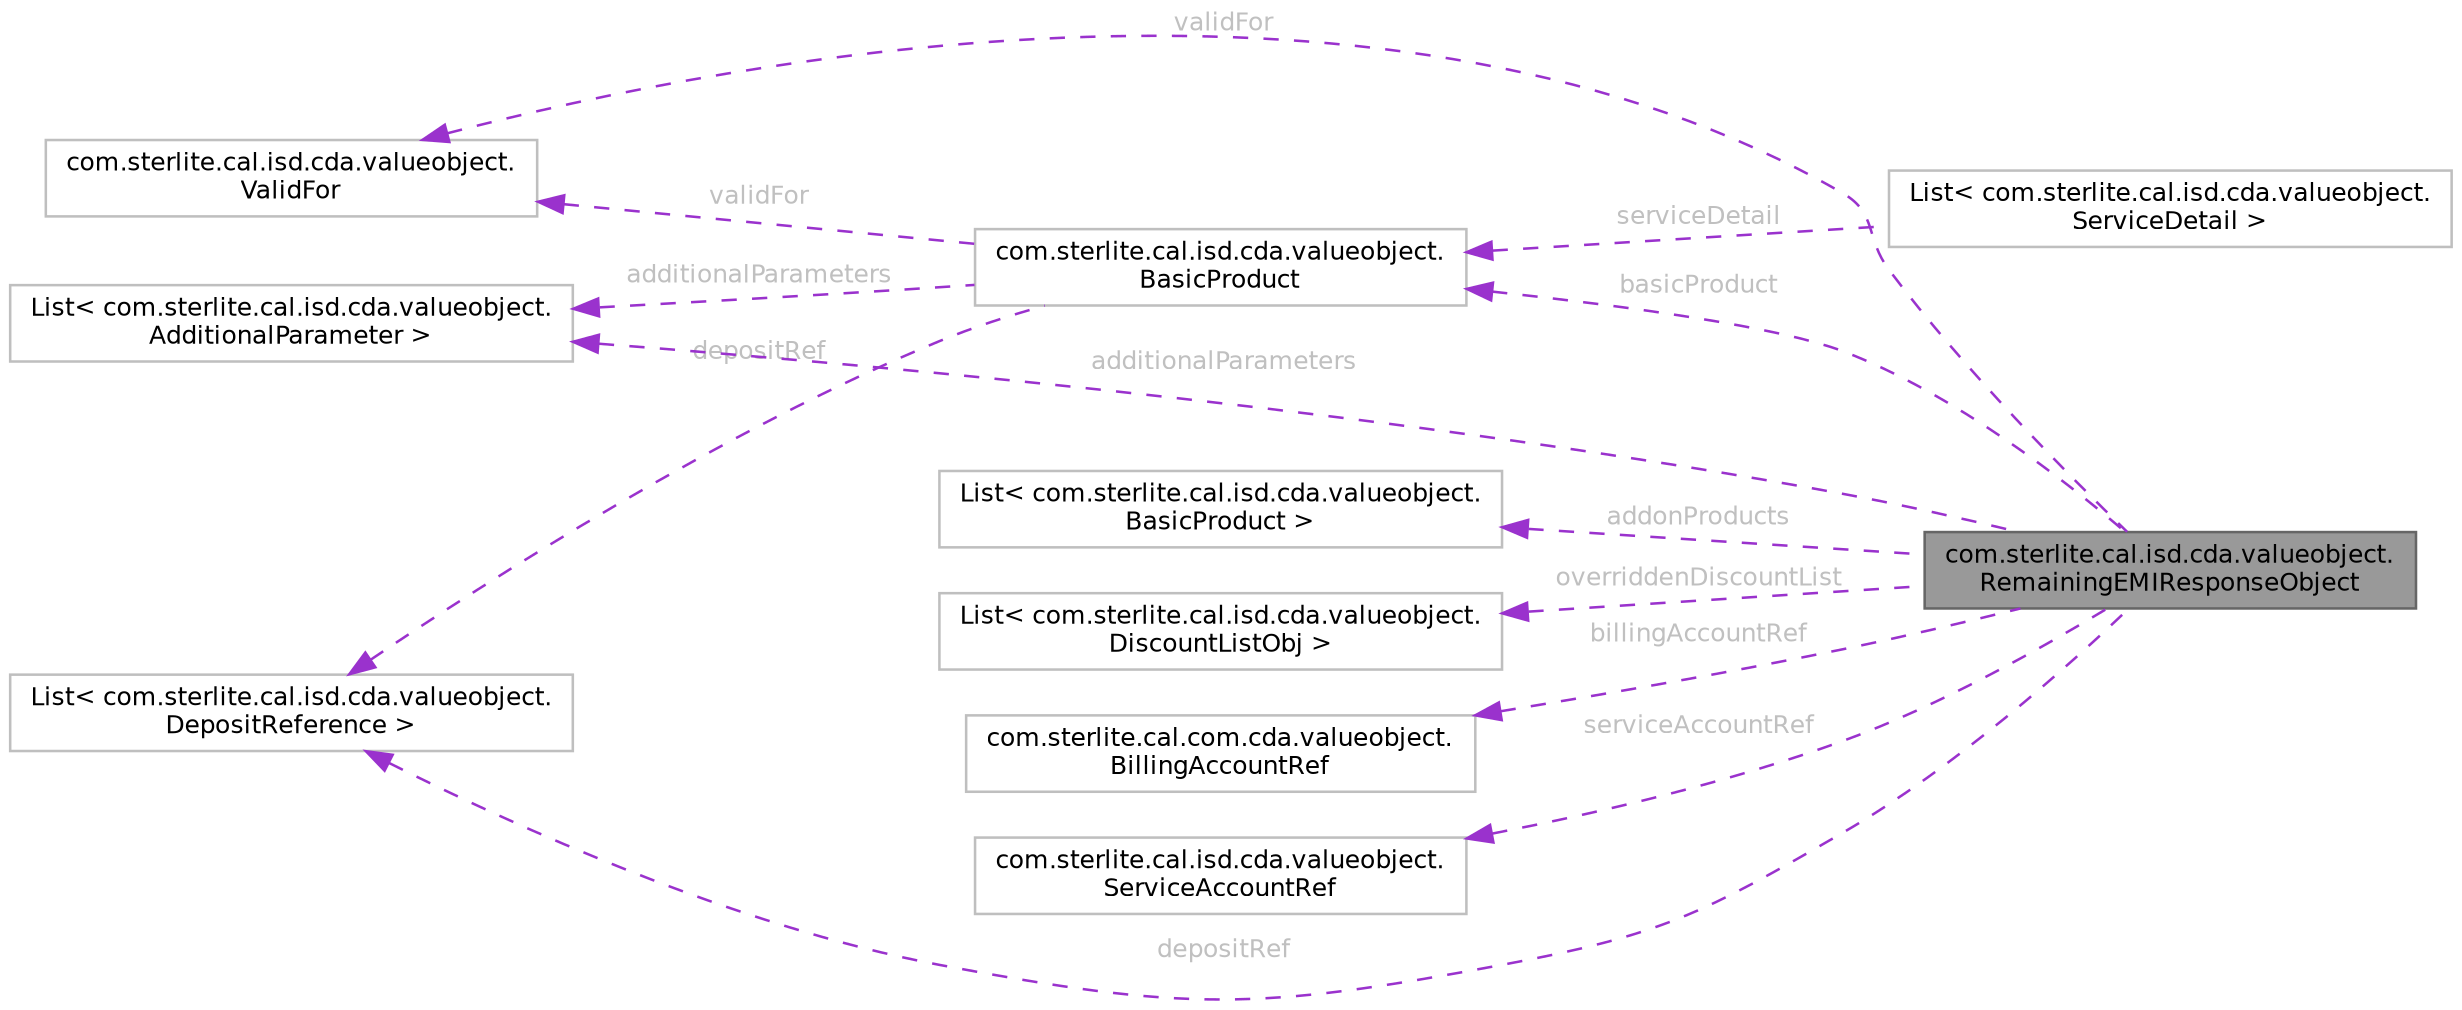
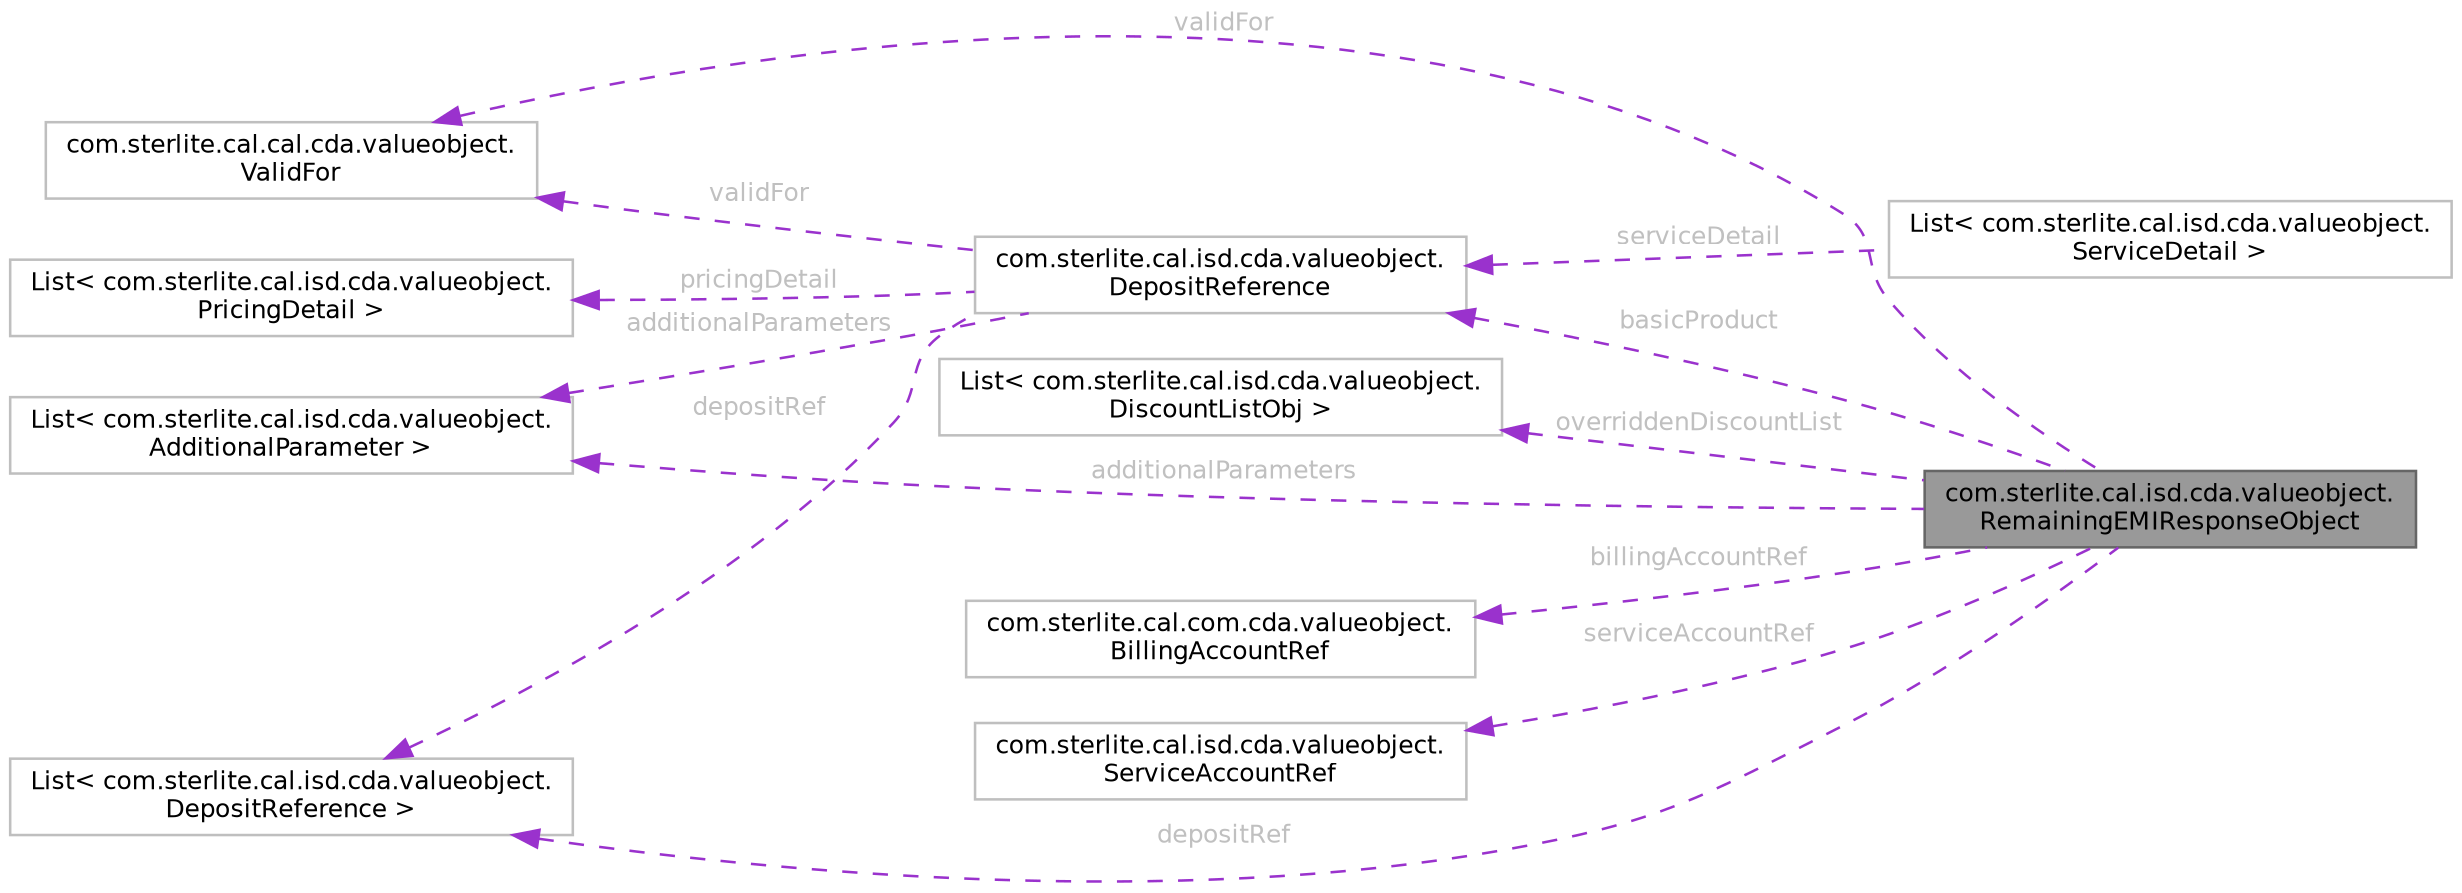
(291, 178) -> (291, 160)
(1221, 267) -> (1221, 275)
none -> (291, 298)
(1221, 509) -> none
